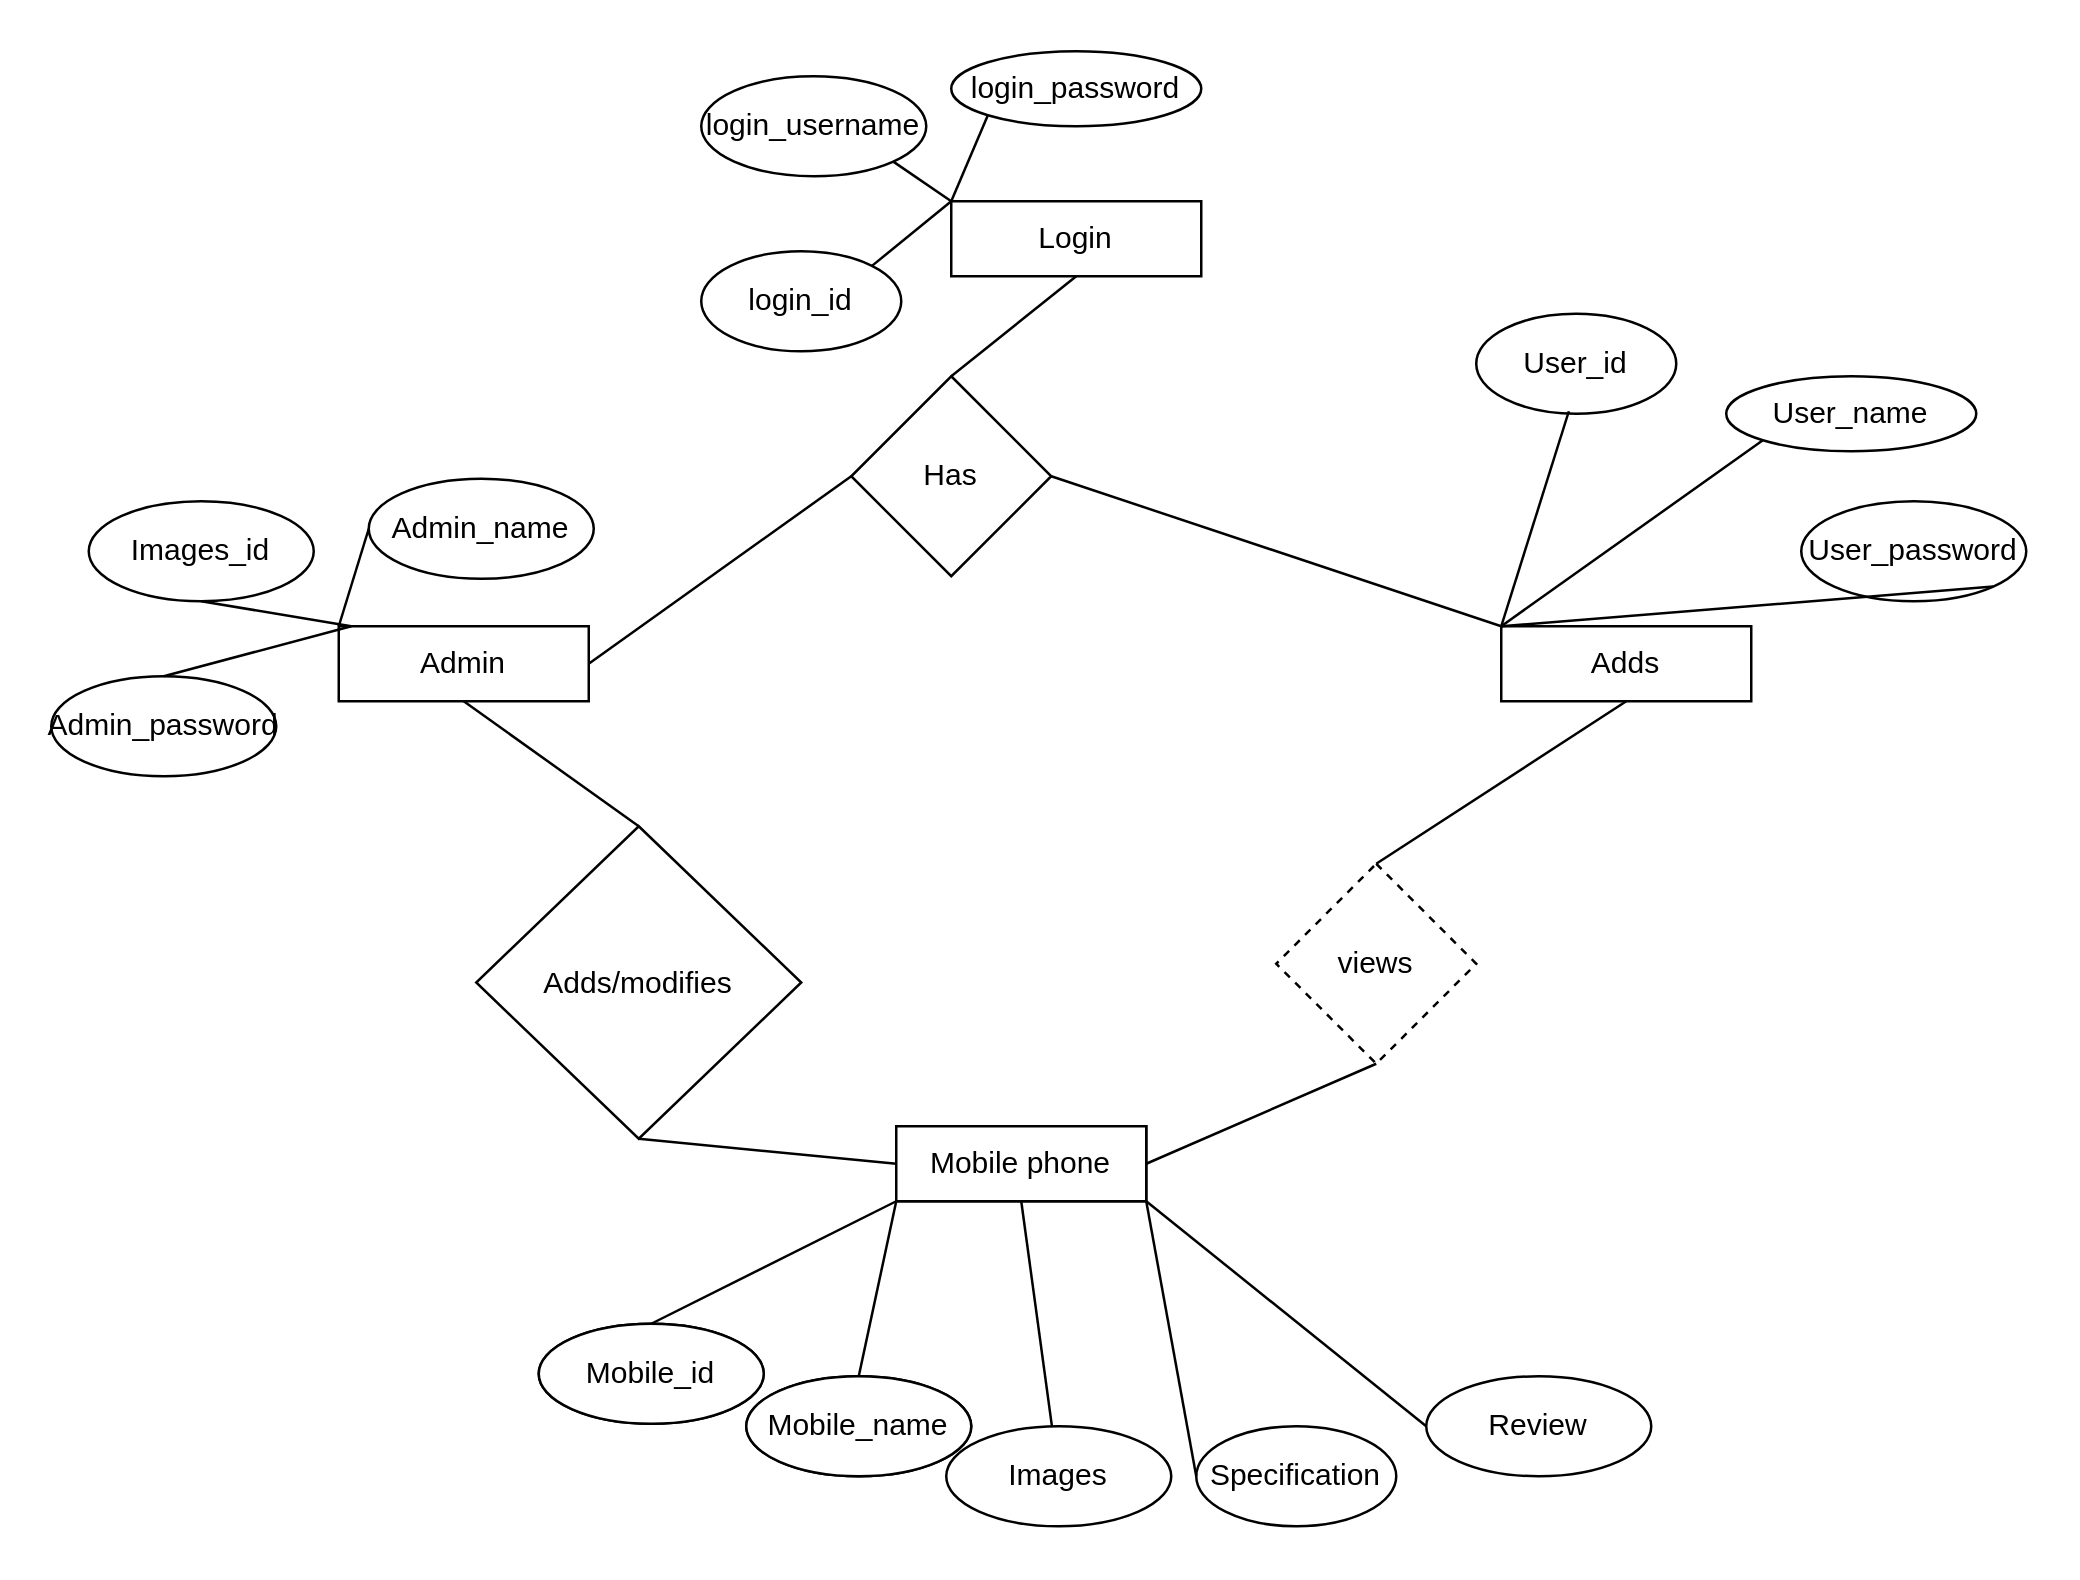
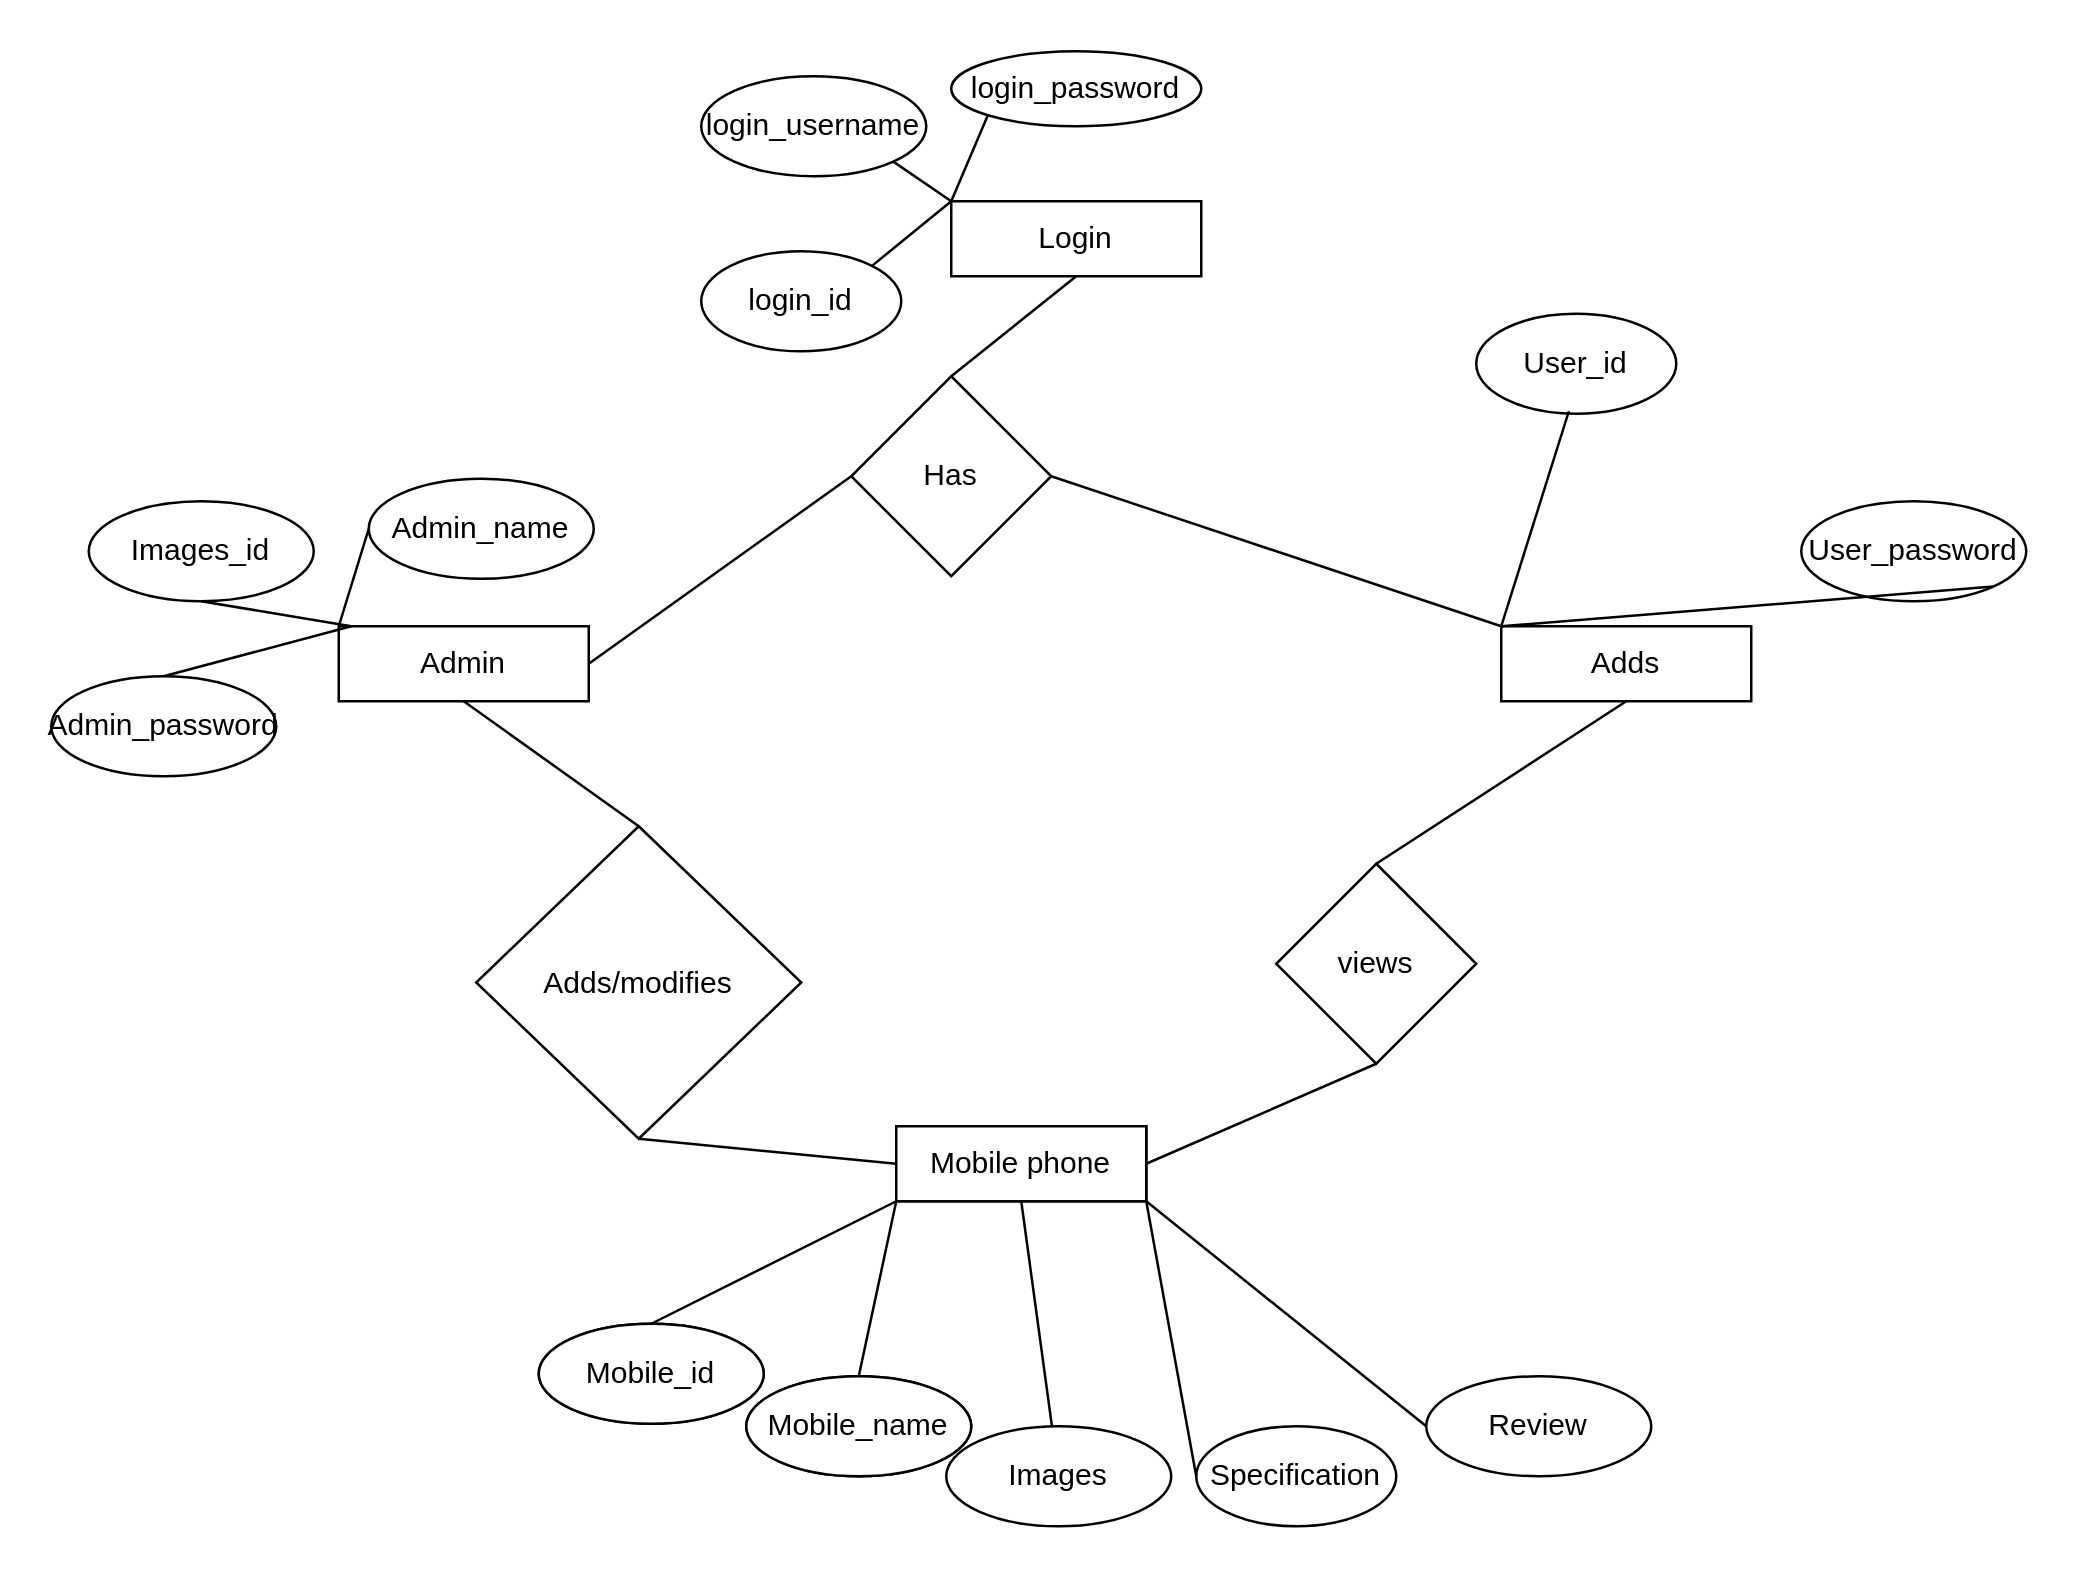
(1851, 414) -> none
(1636, 530) -> none
(1376, 964) -> (1376, 964)
